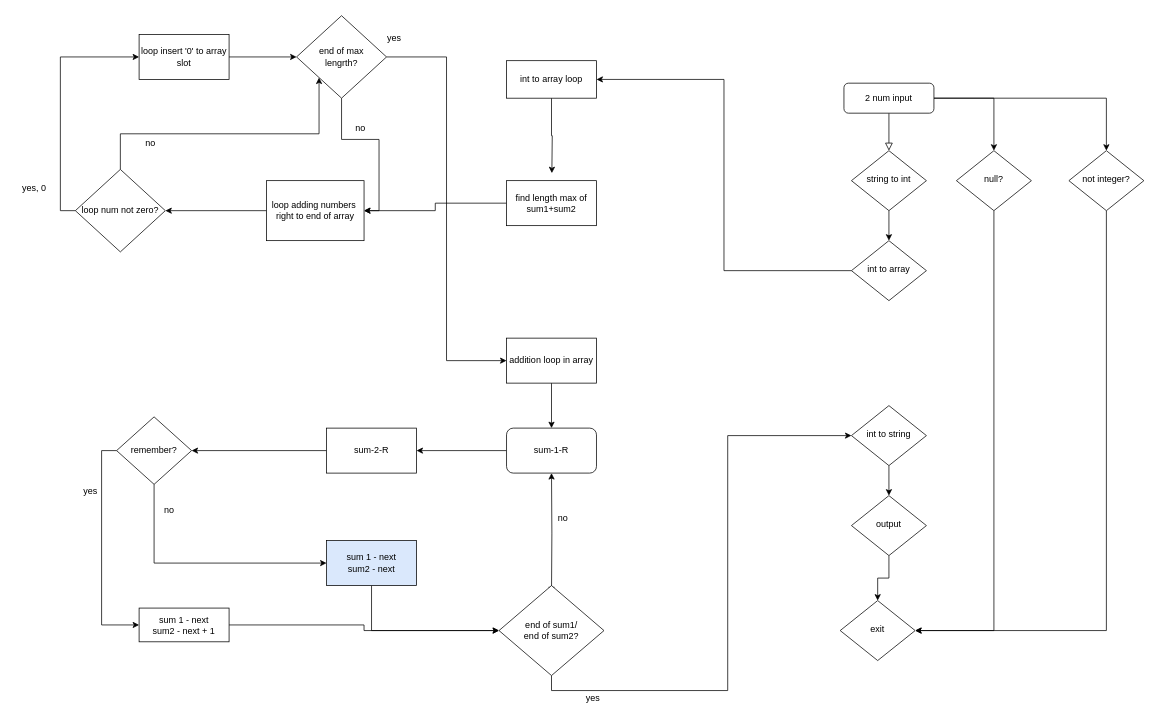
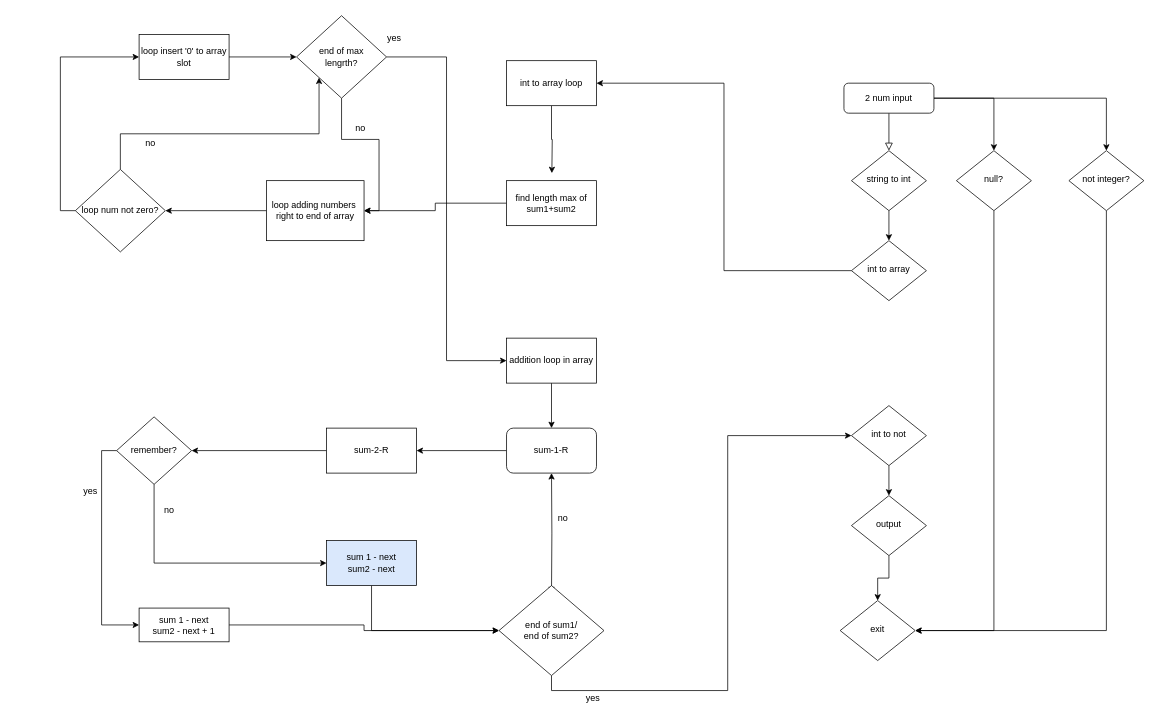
(552, 79) -> (552, 83)
(34, 188) -> none
(889, 434) -> (889, 434)
